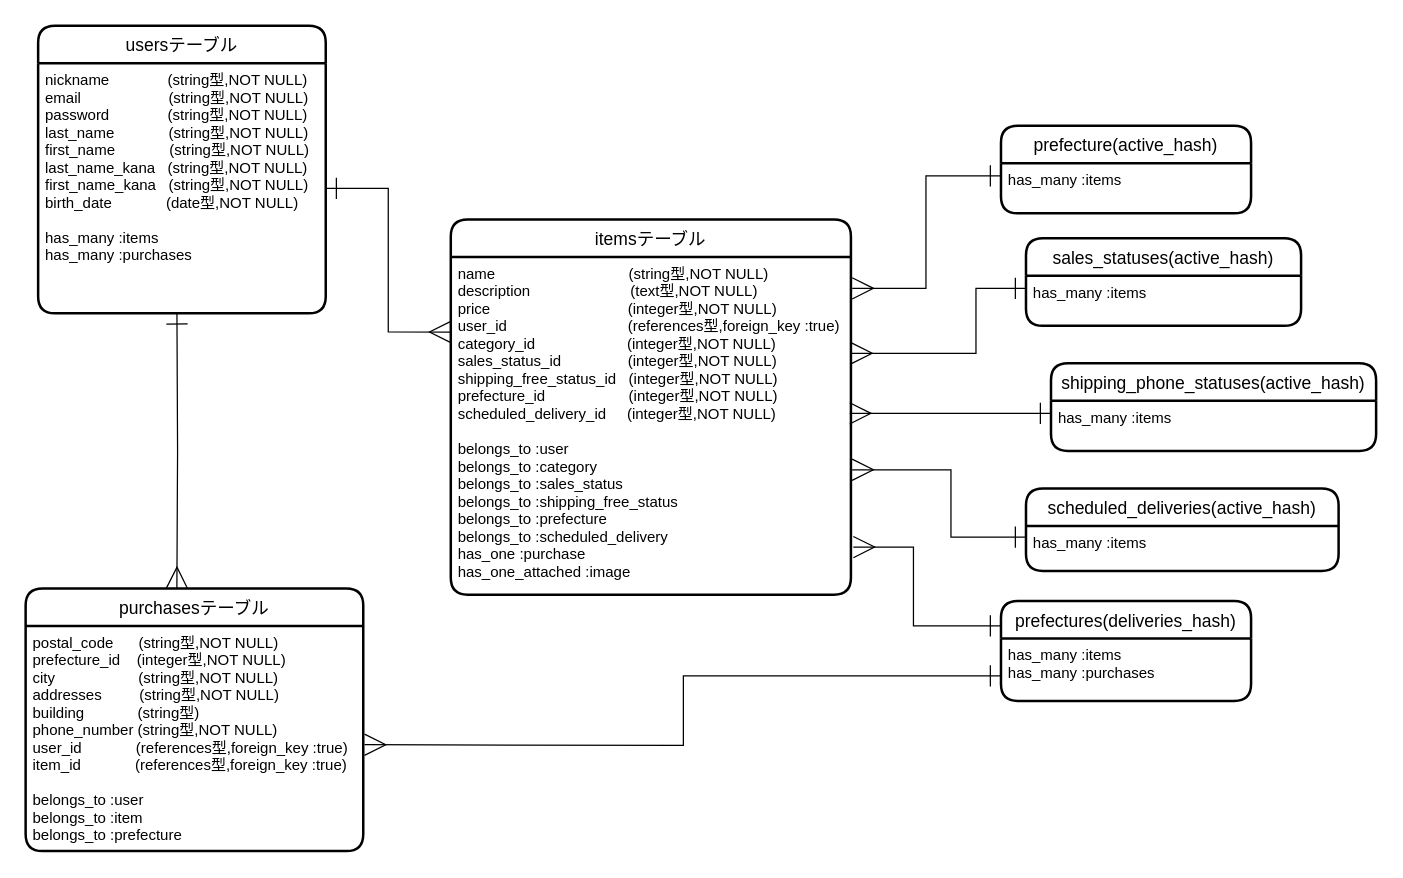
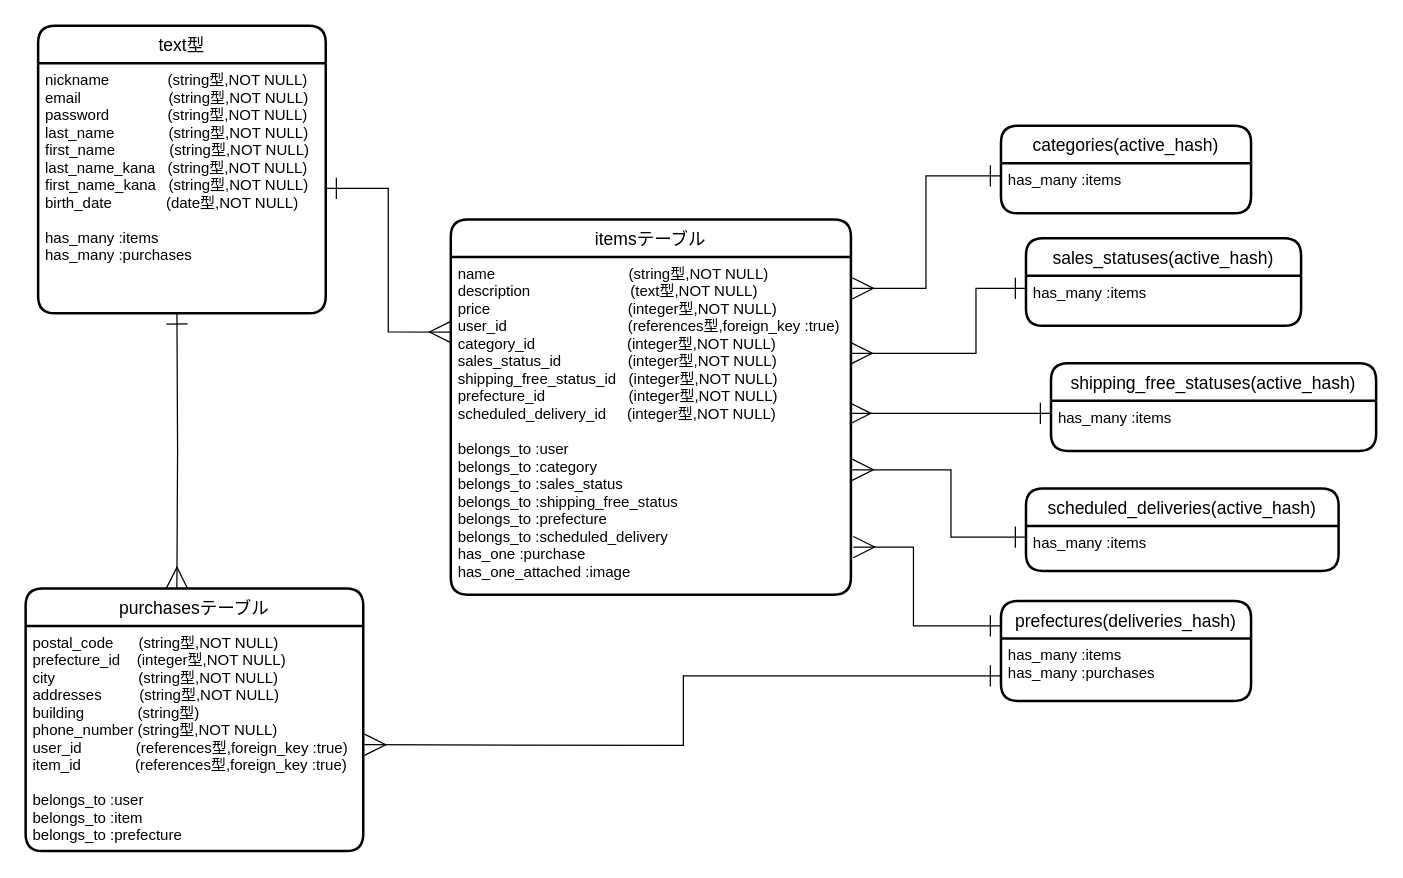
(181, 45) -> (181, 45)
(1125, 145) -> (1125, 145)
(1213, 383) -> (1213, 383)
